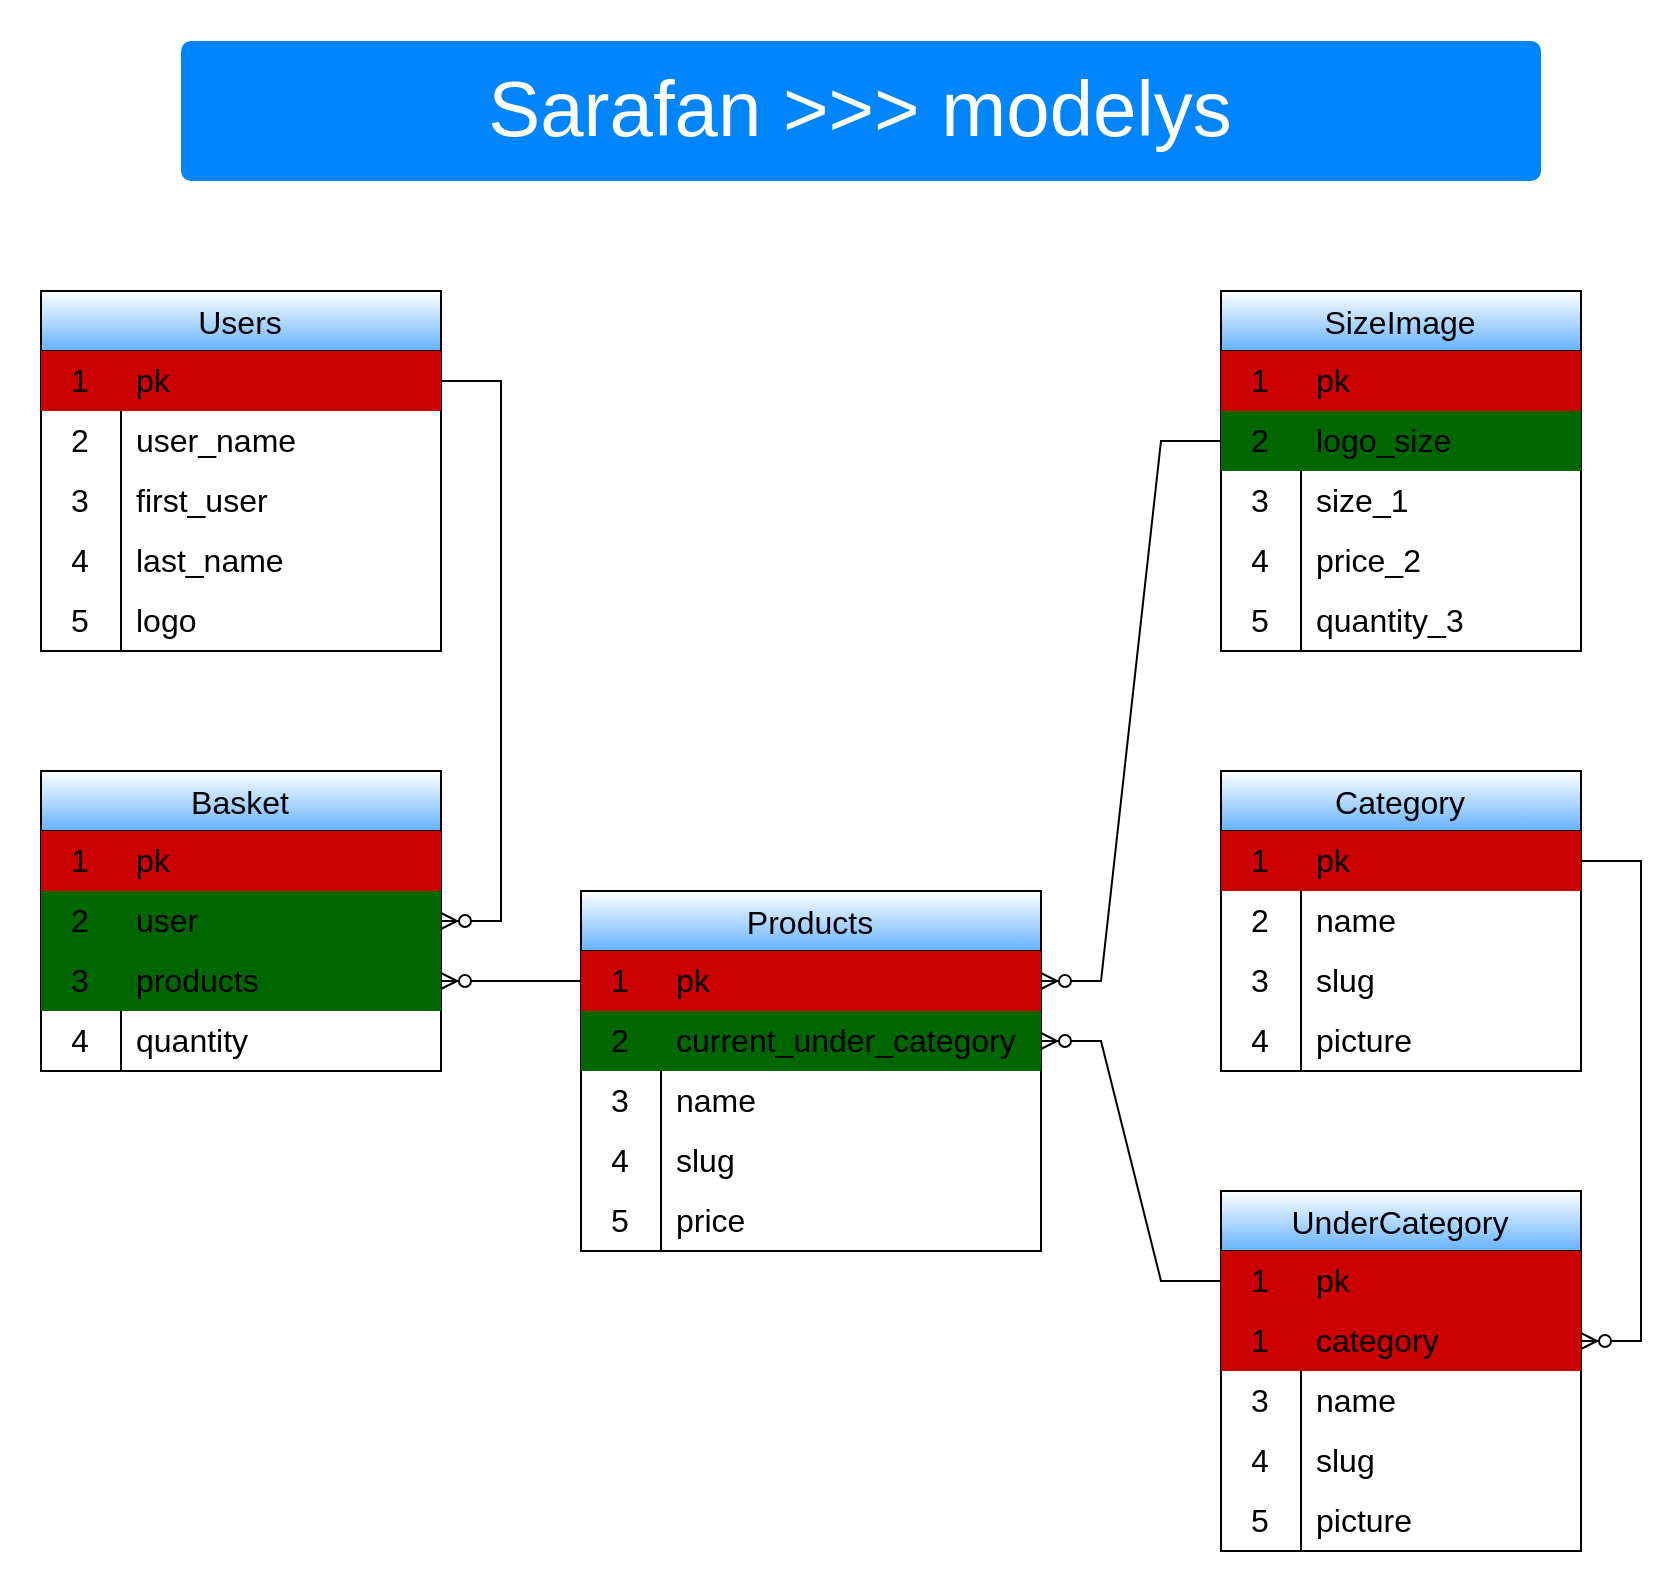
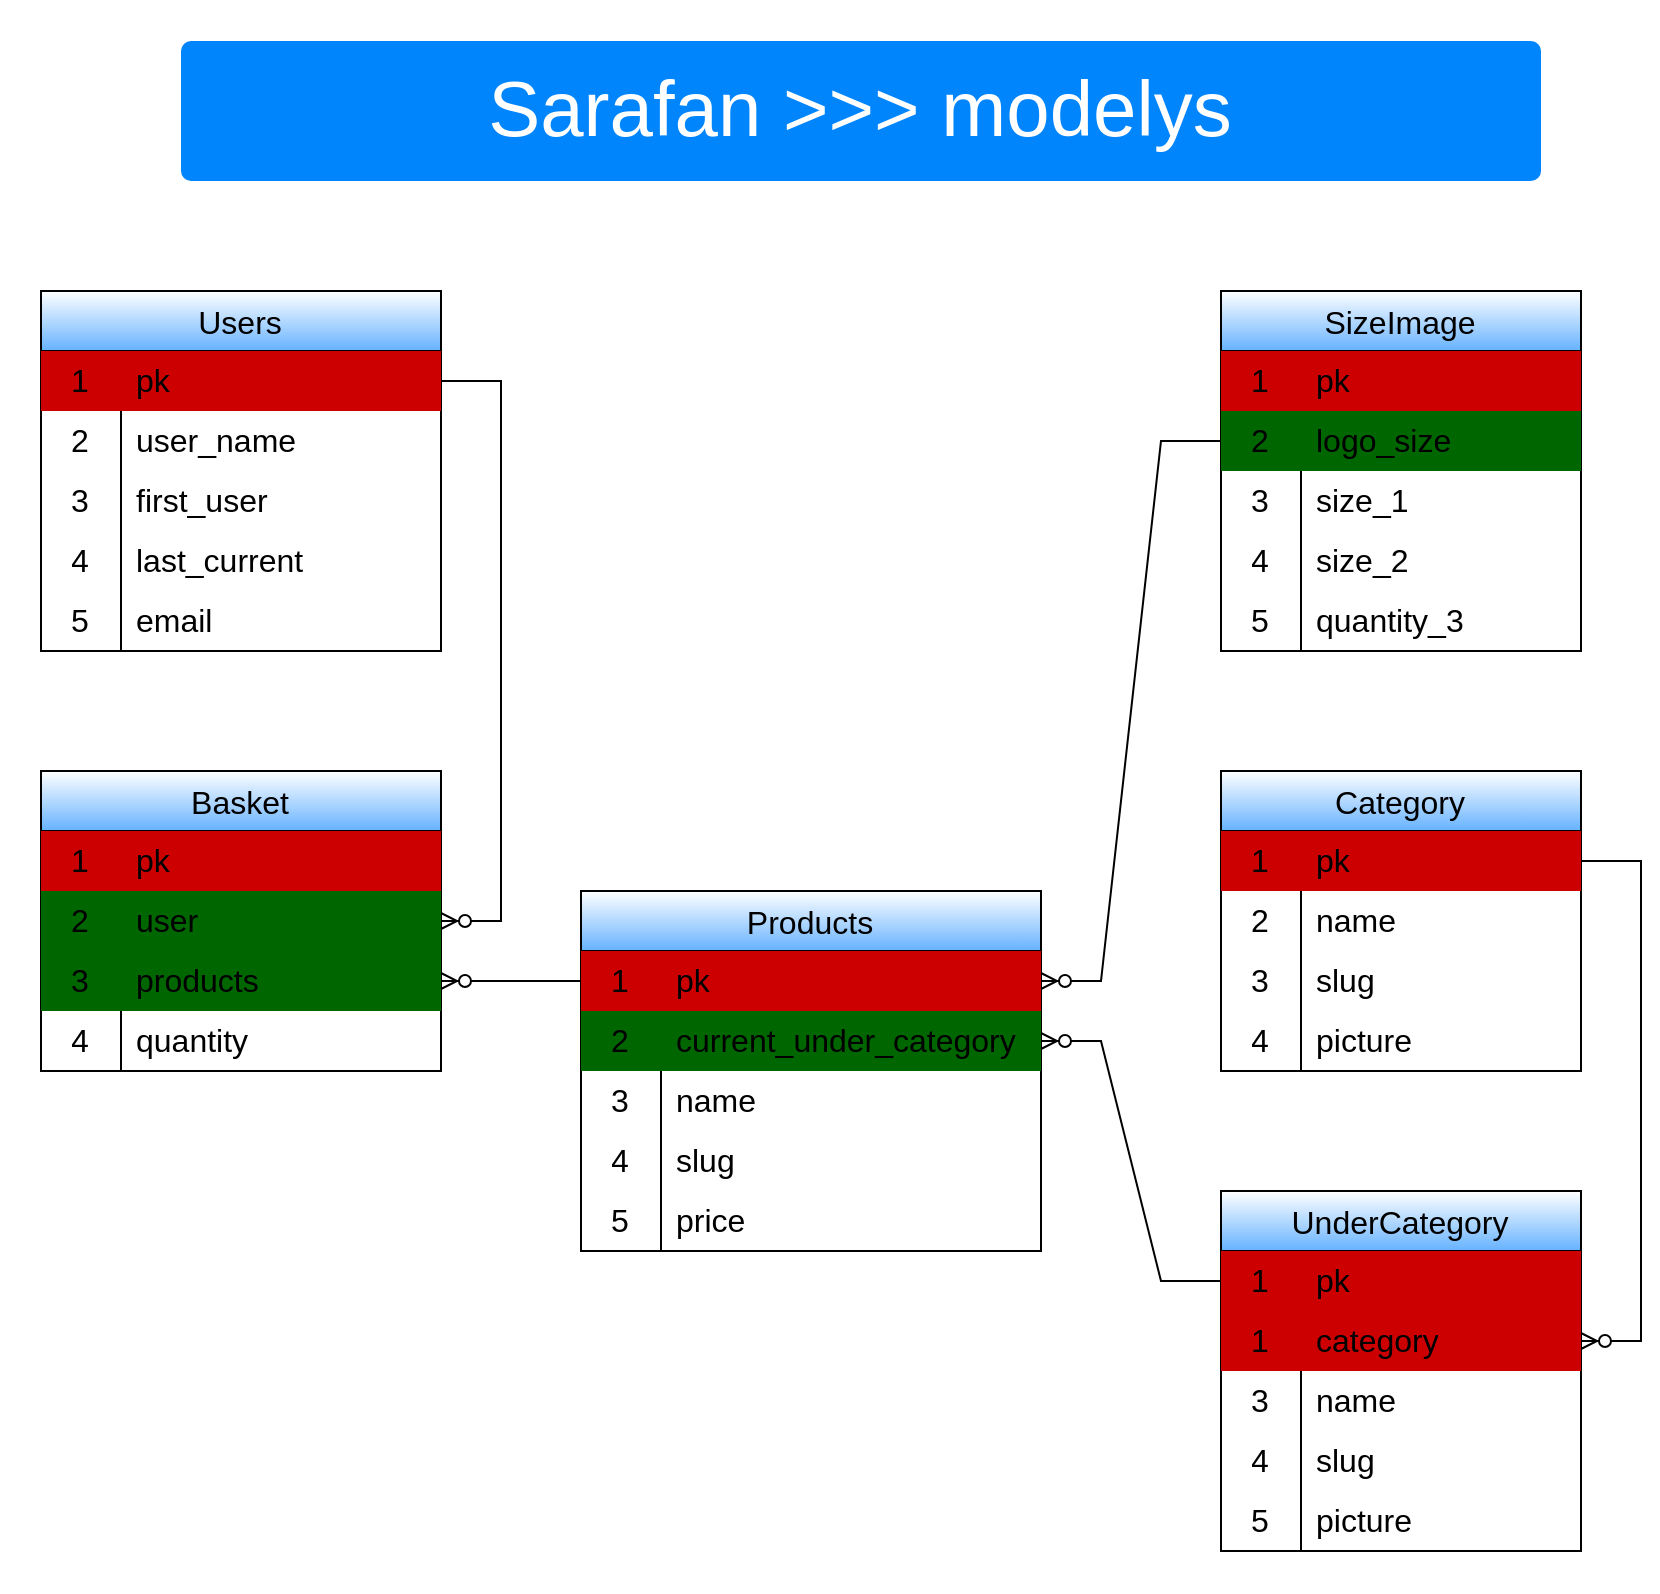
(213, 561) -> (240, 561)
(1376, 561) -> (1367, 561)
(169, 621) -> (173, 621)
